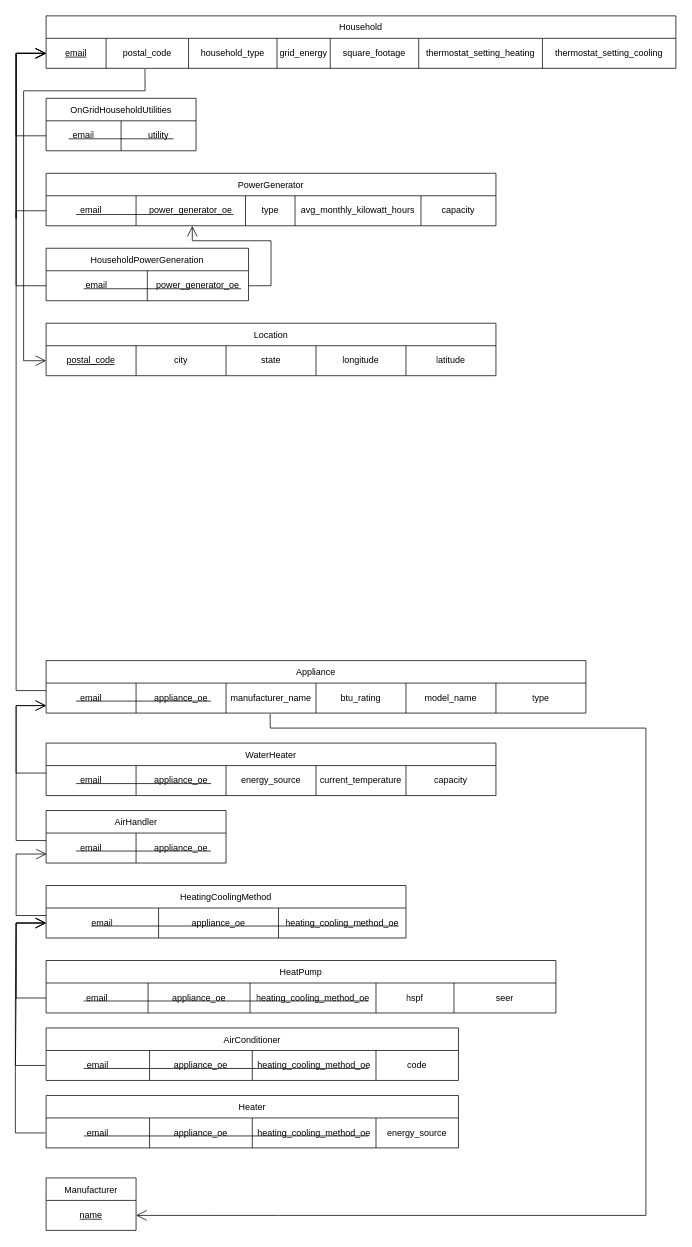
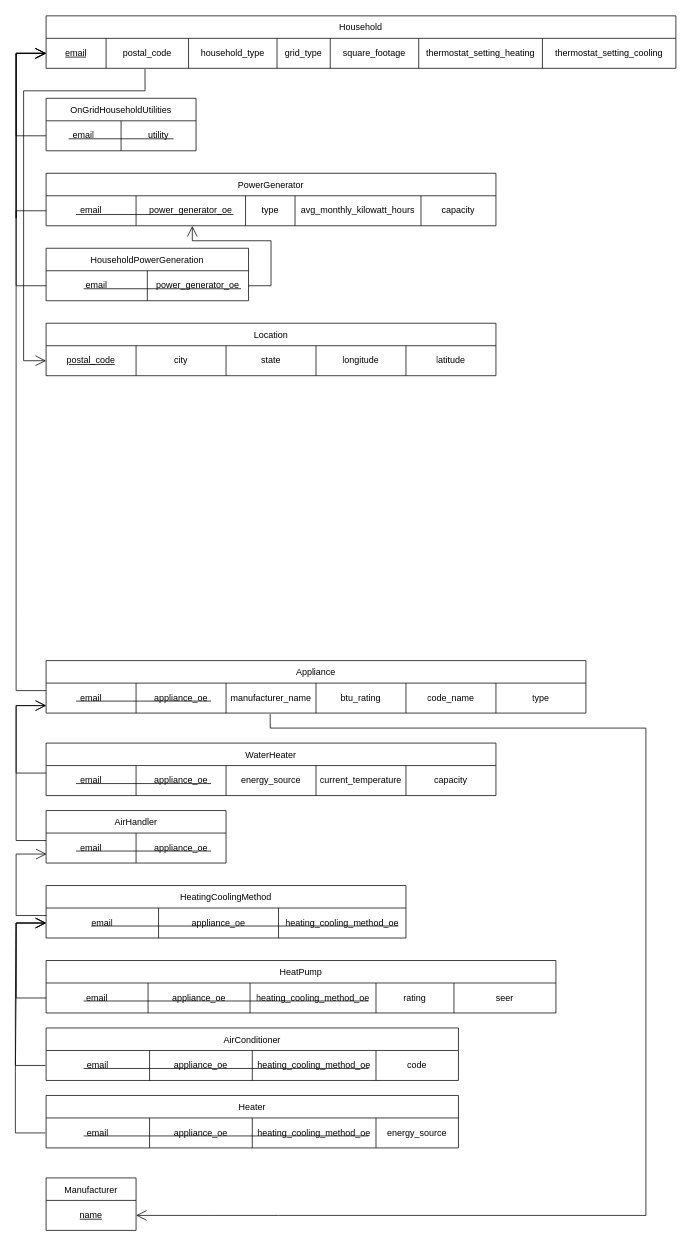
(304, 53) -> (304, 53)
(451, 698) -> (451, 698)
(415, 998) -> (415, 998)
